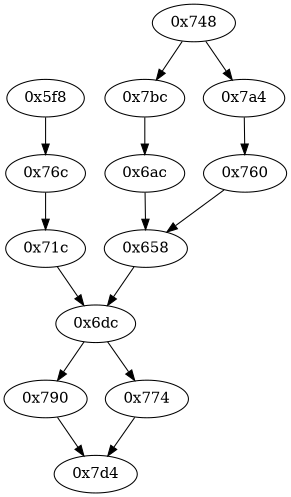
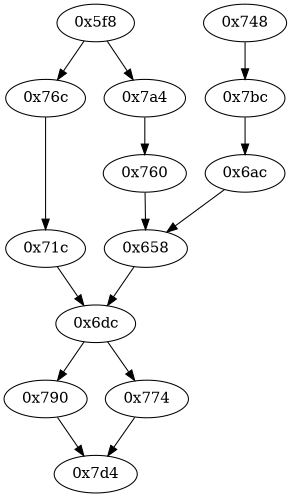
(216, 56) -> (117, 56)
